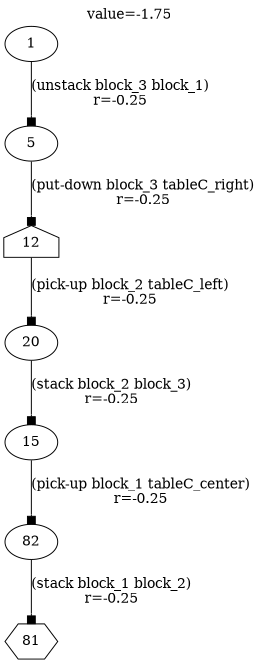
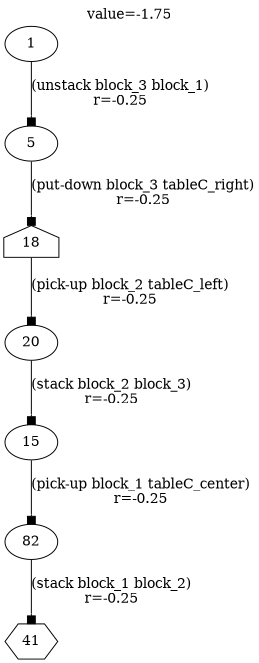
(31, 243) -> (31, 243)
(31, 641) -> (31, 641)
